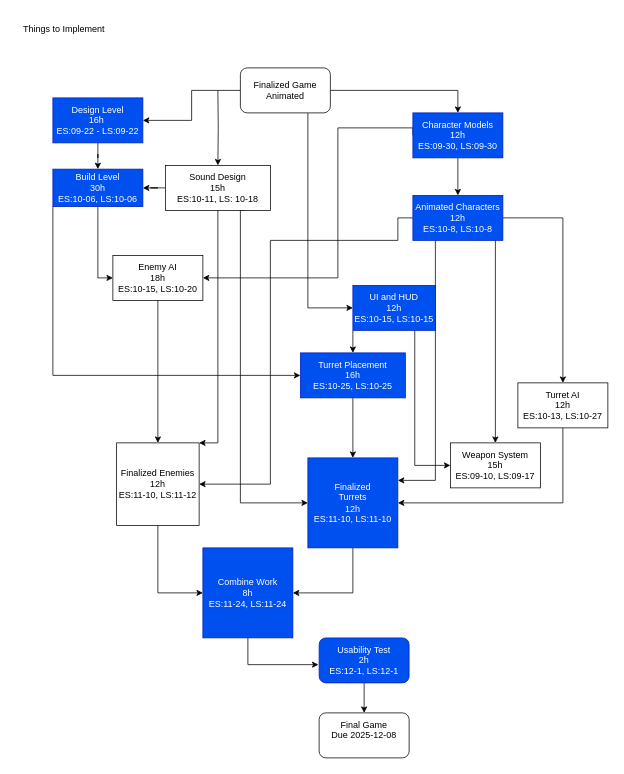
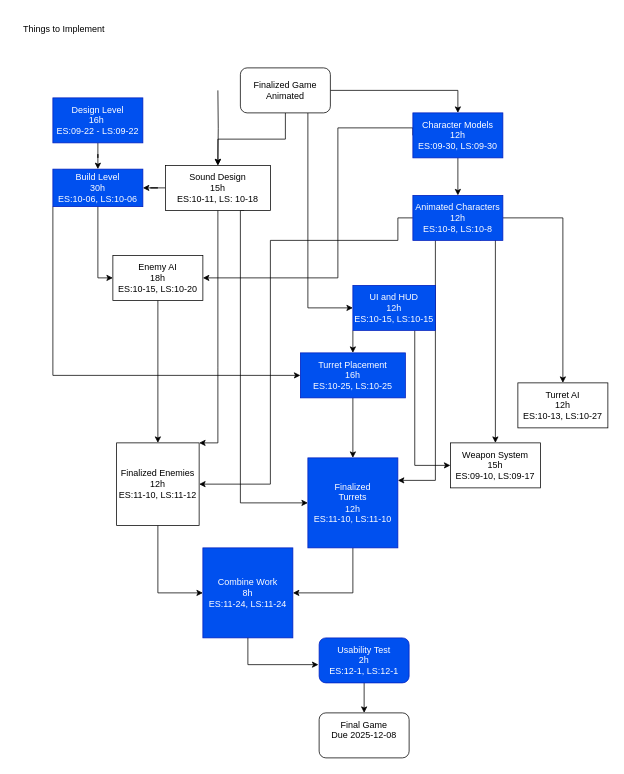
(192, 102) -> (266, 139)
(563, 503) -> none
